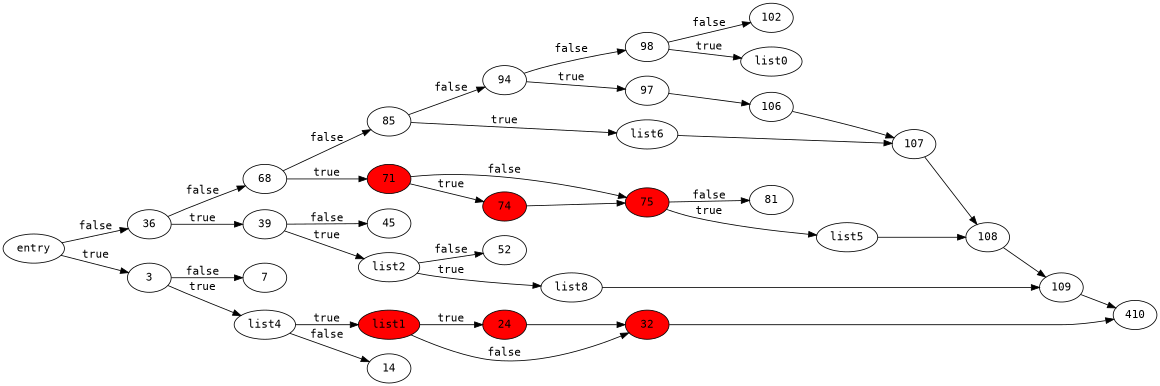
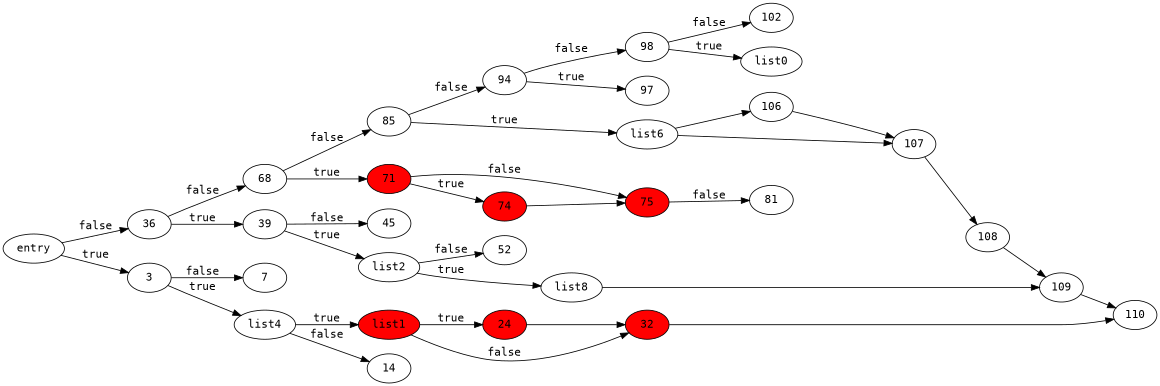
(705, 98) -> (709, 121)
(847, 237) -> none
(1135, 315) -> (1135, 315)
